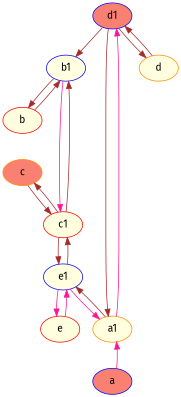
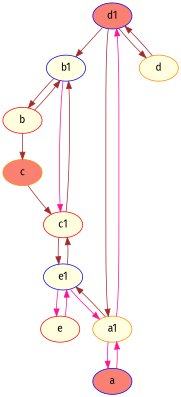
(49, 200) -> (22, 143)
none -> (108, 351)
